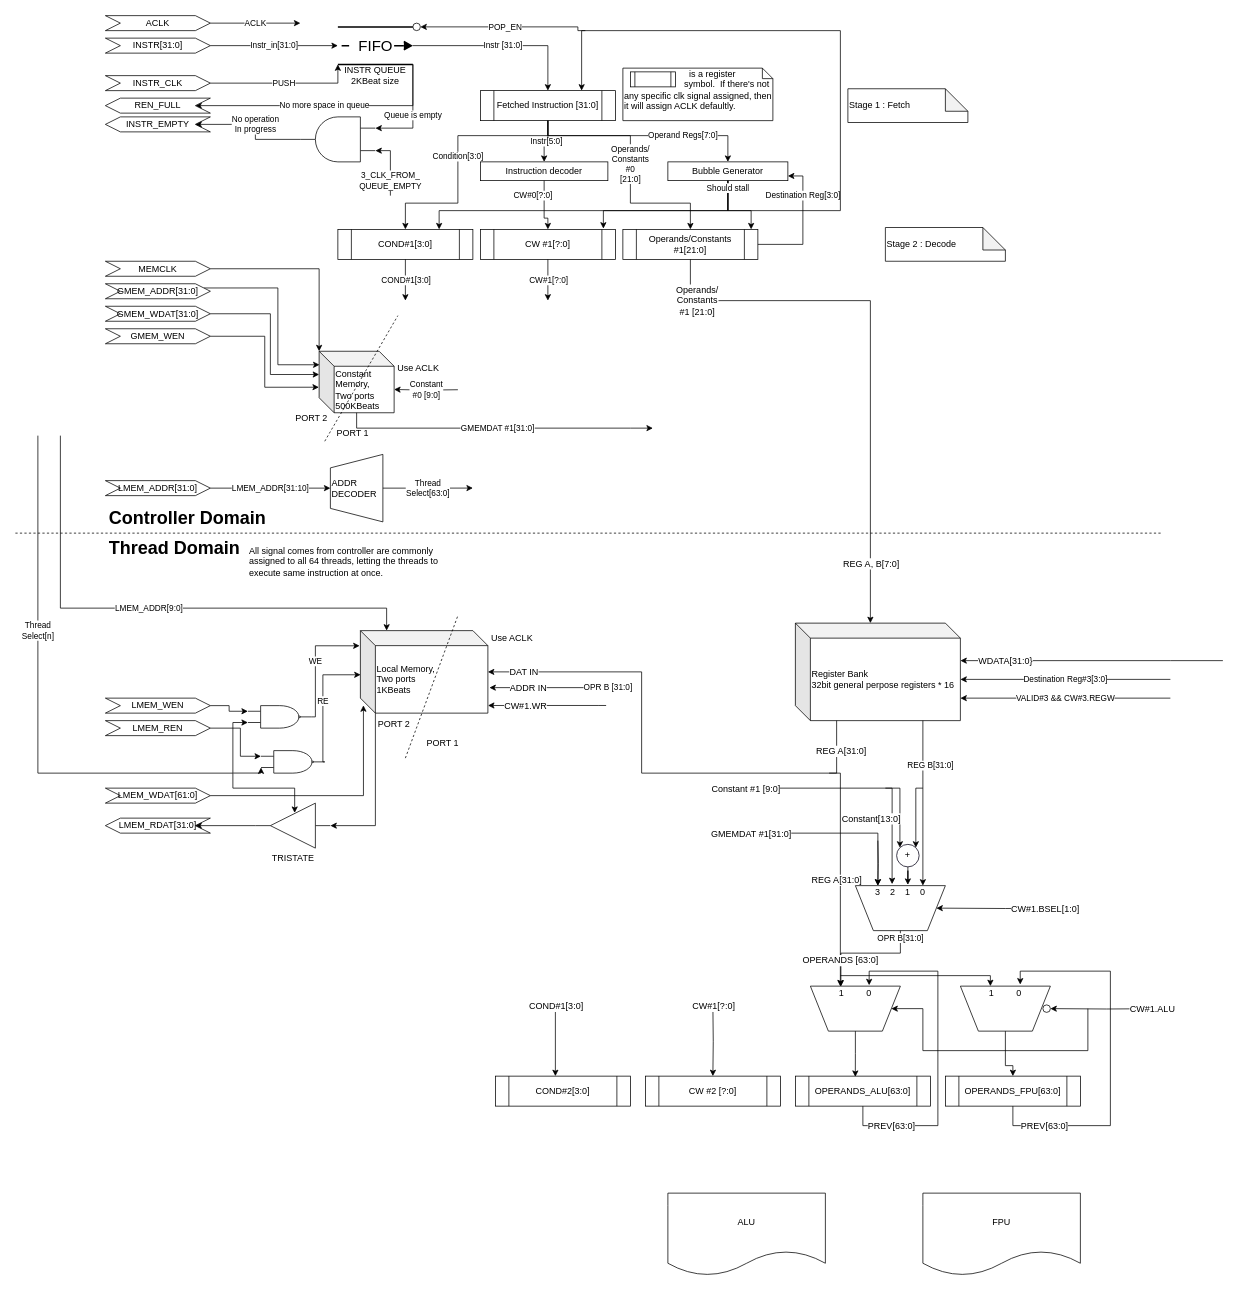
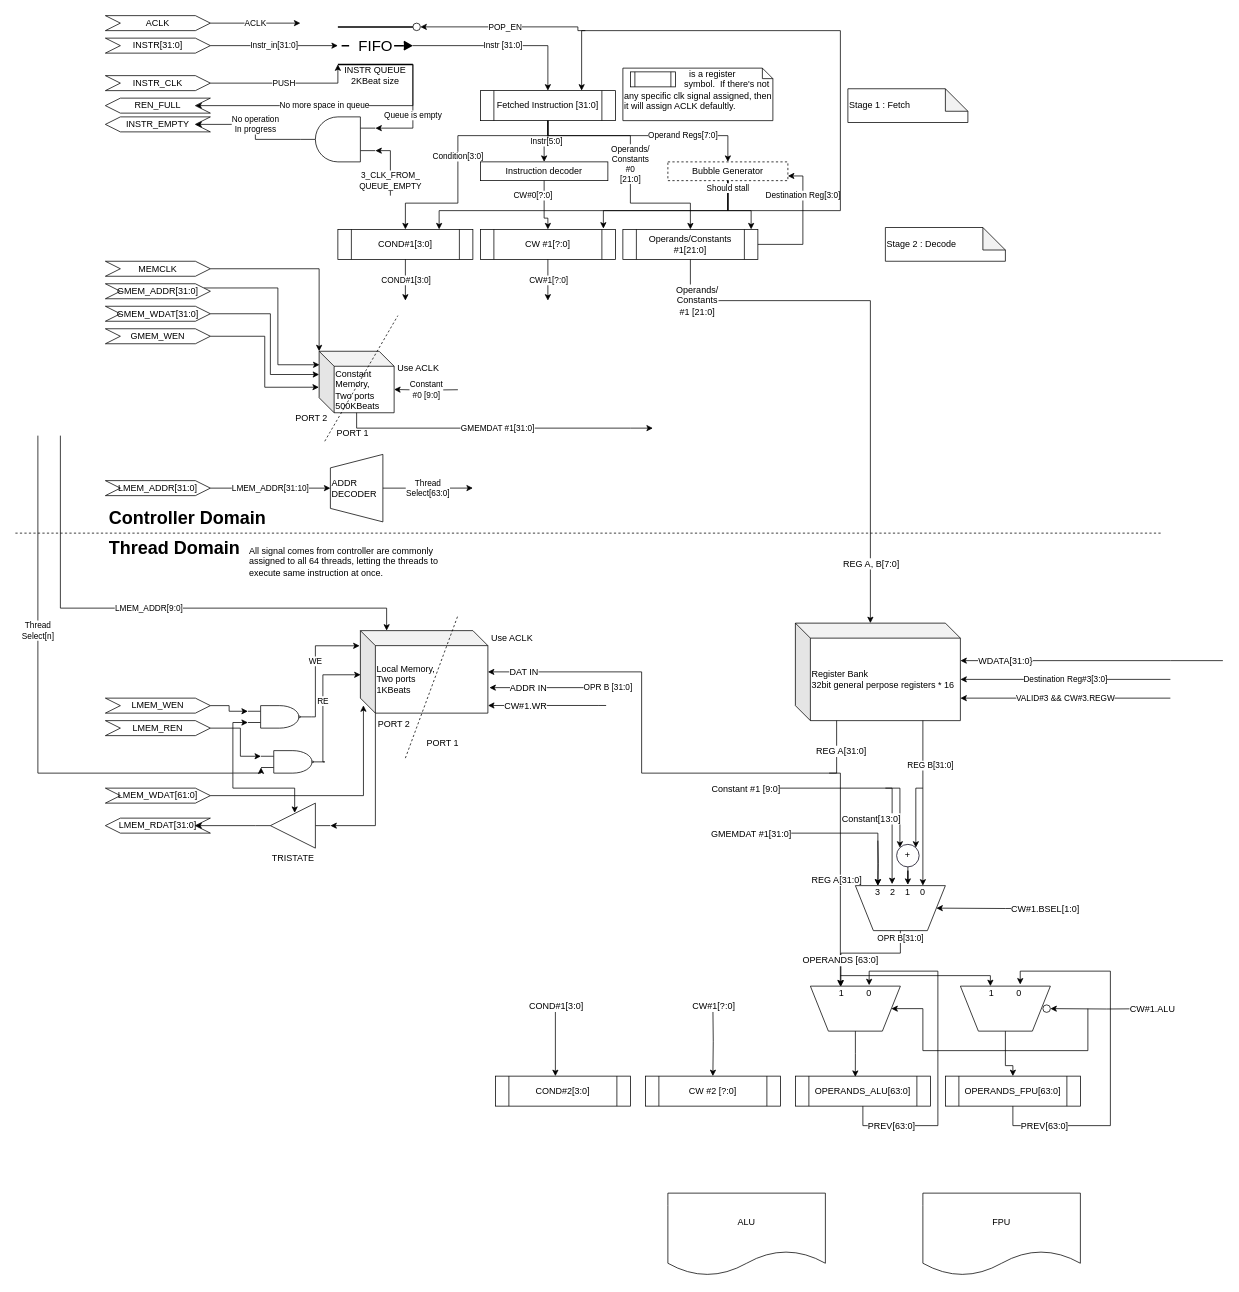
(728, 171) -> (728, 171)
